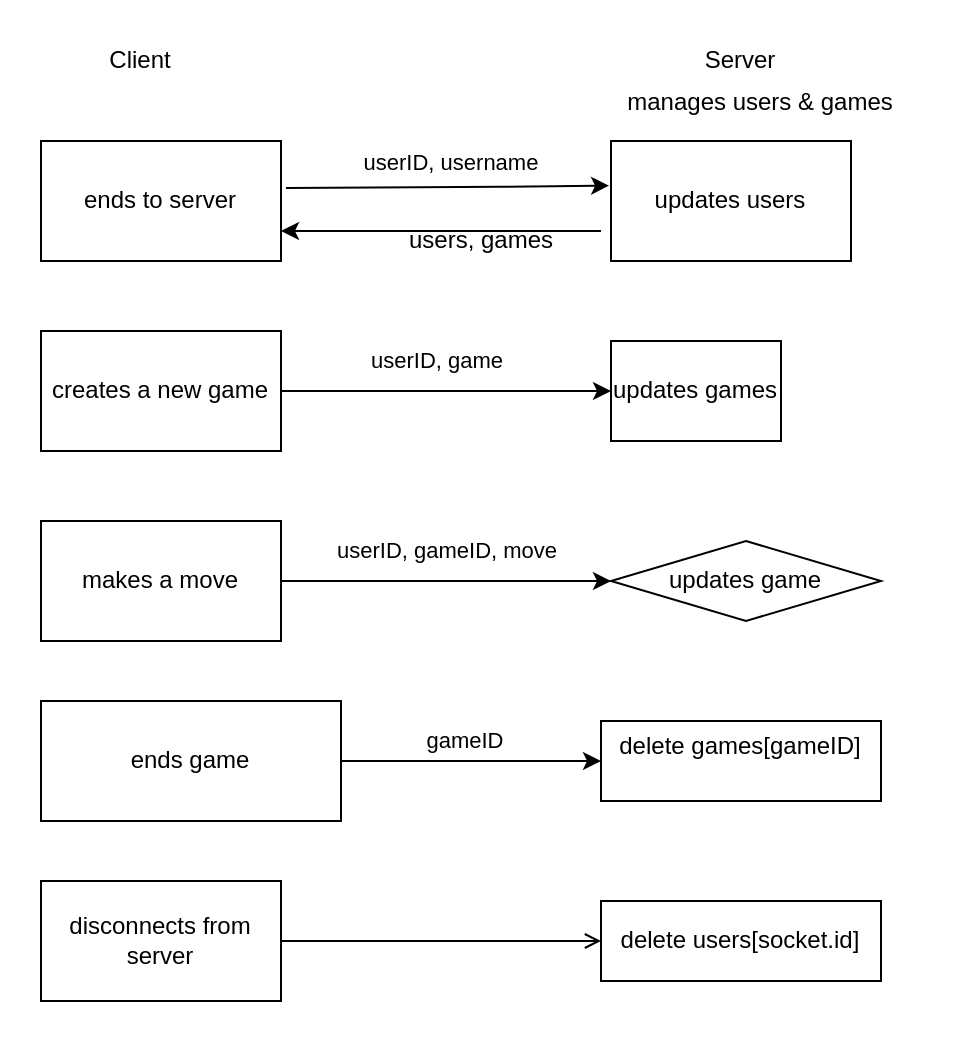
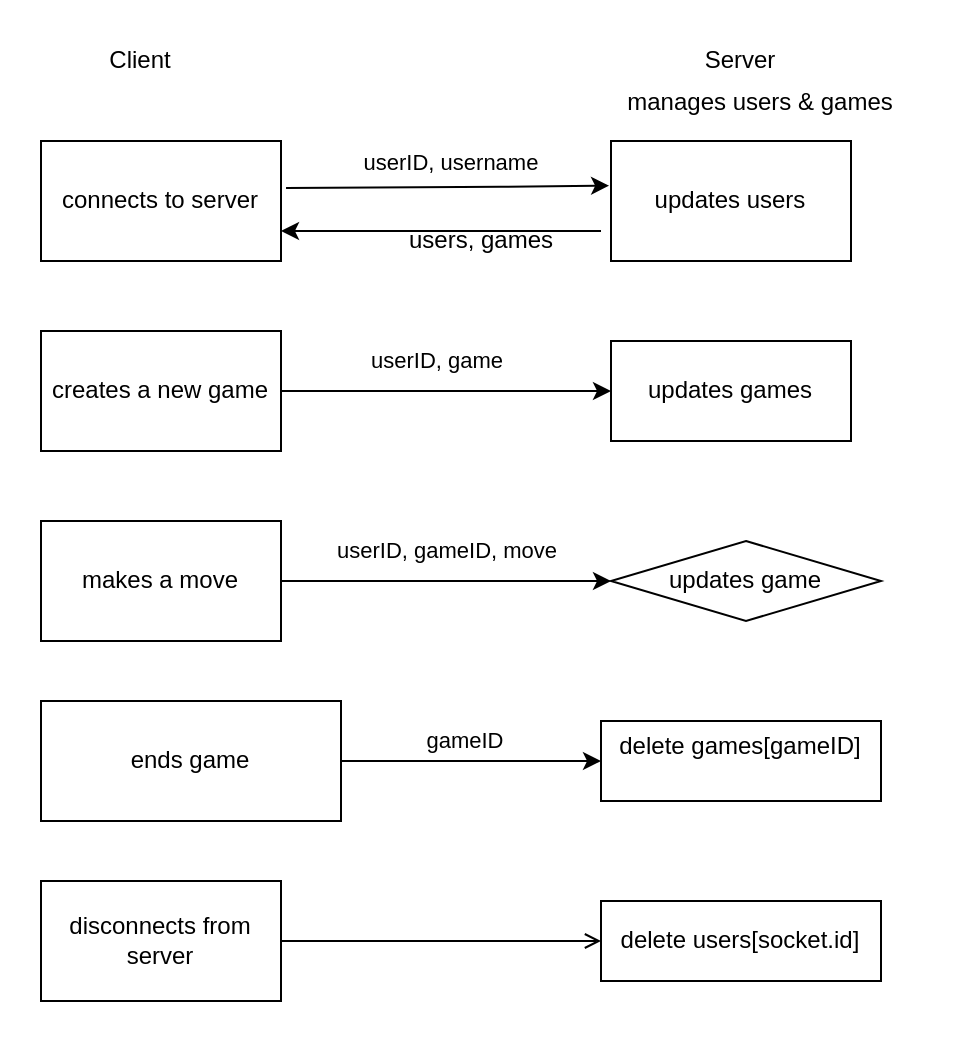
(161, 201) -> (161, 201)
(696, 391) -> (731, 391)
